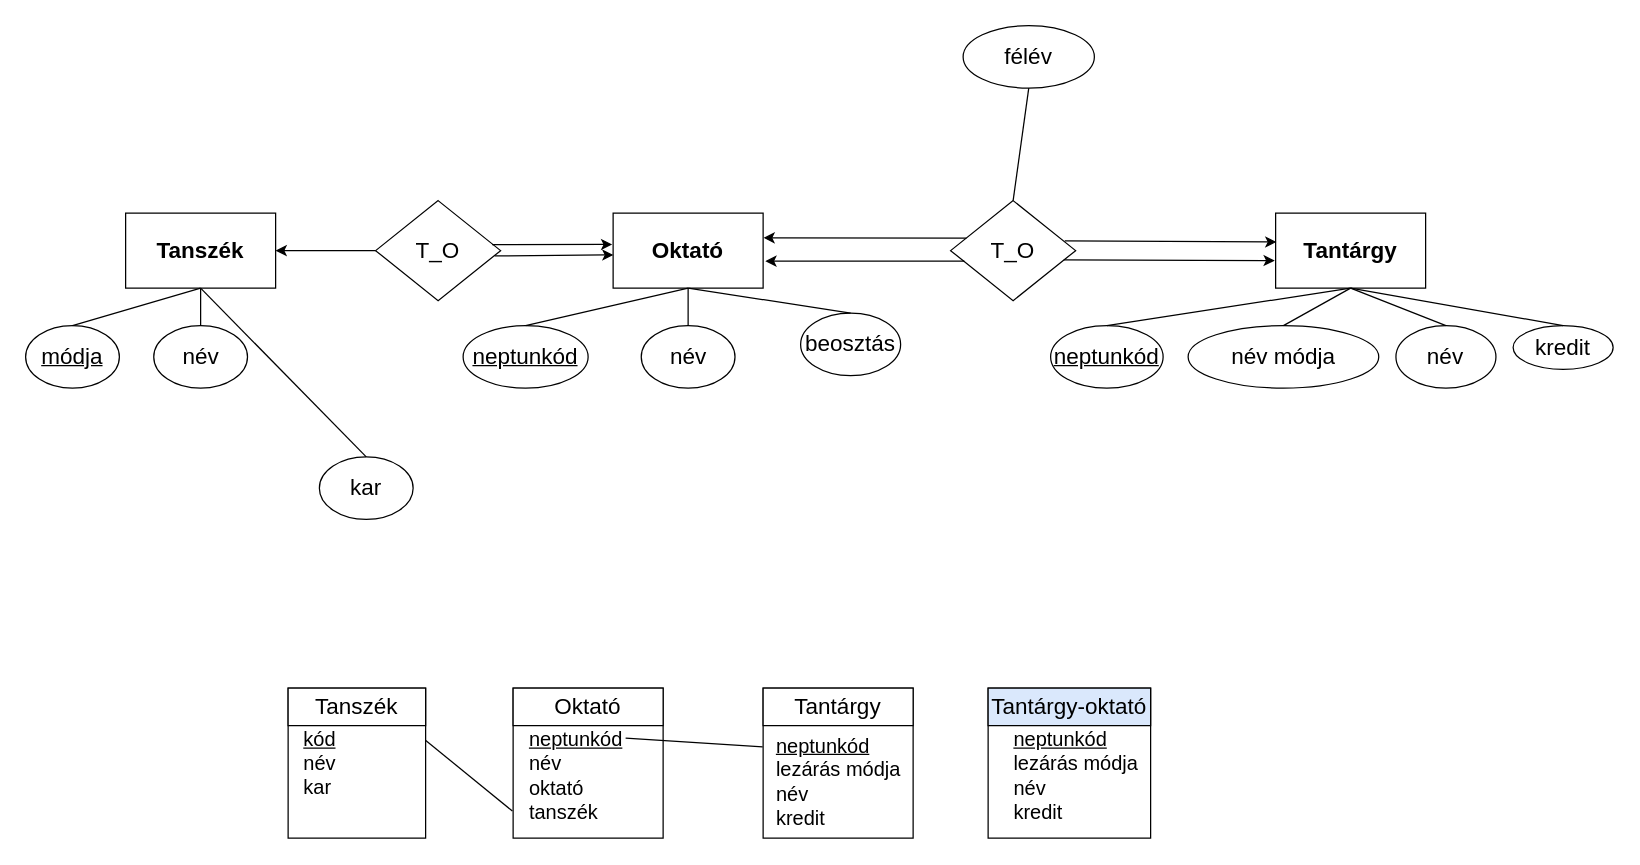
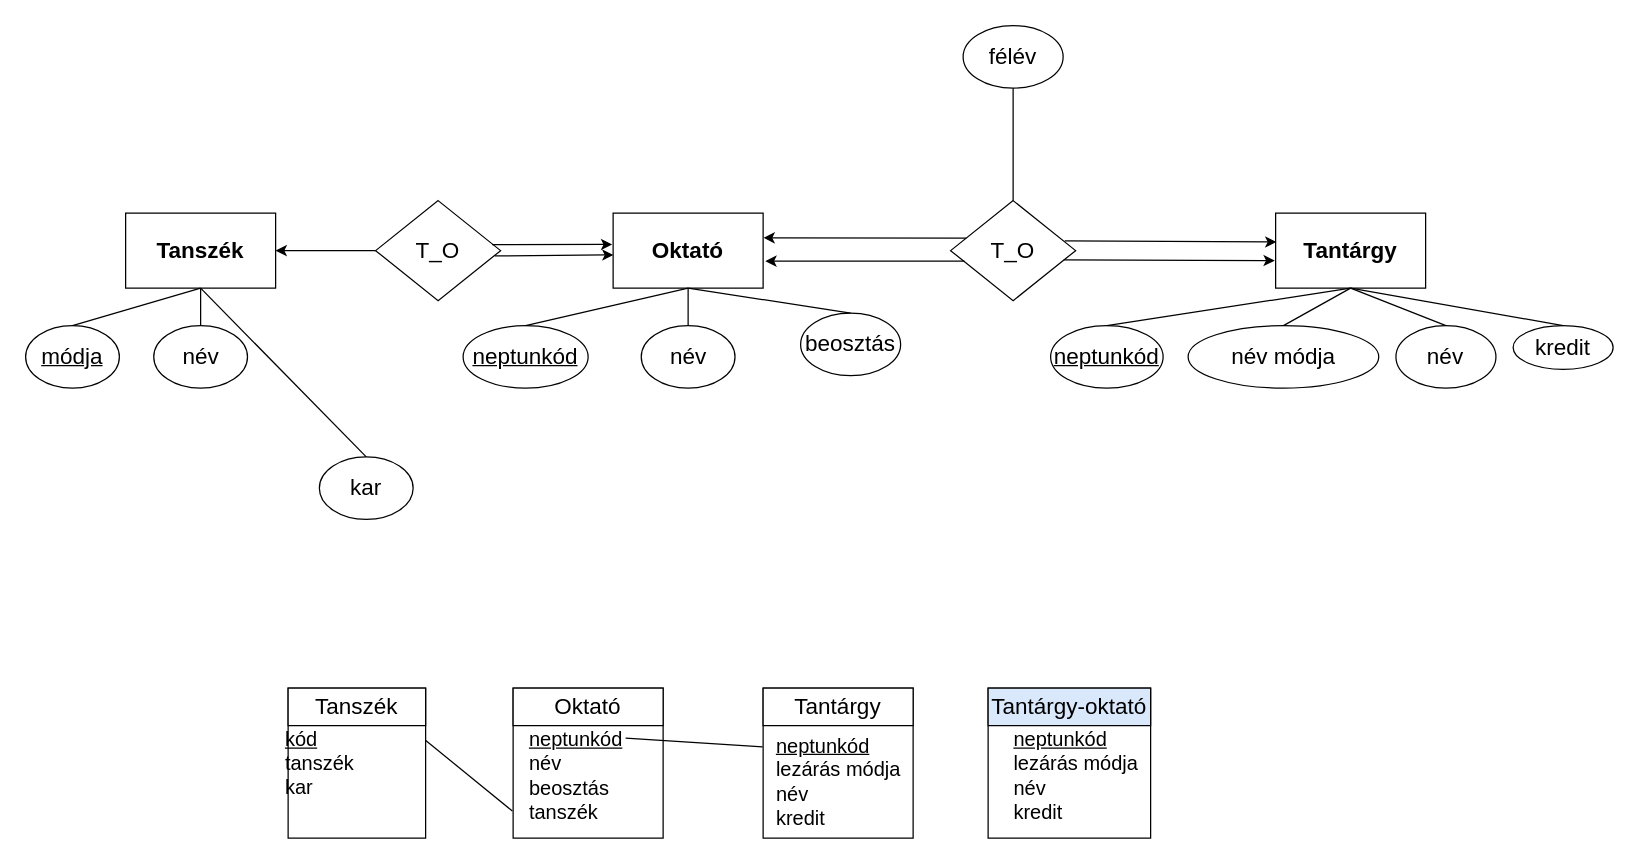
(1029, 57) -> (1013, 57)
(320, 763) -> (320, 763)
(576, 776) -> (576, 776)
